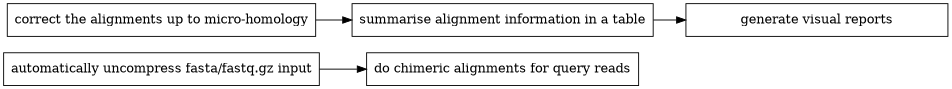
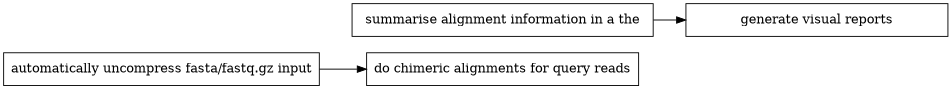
(161, 20) -> none
(503, 20) -> (503, 20)
